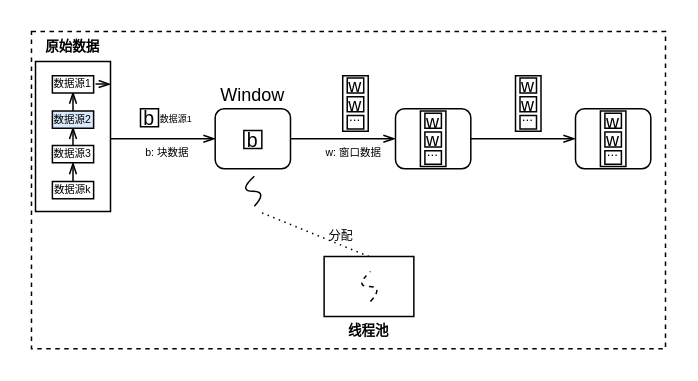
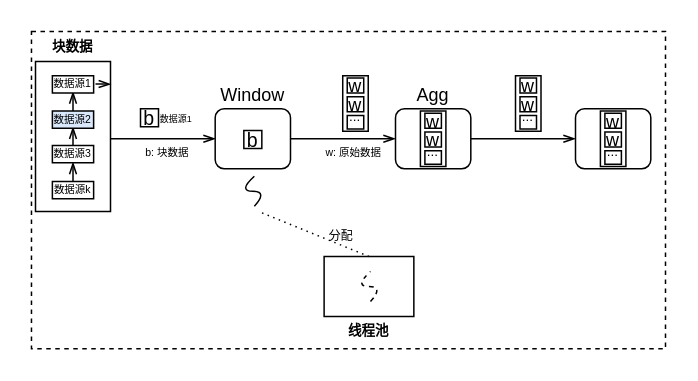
(72, 47) -> (72, 47)
none -> (433, 94)
(353, 153) -> (353, 153)
